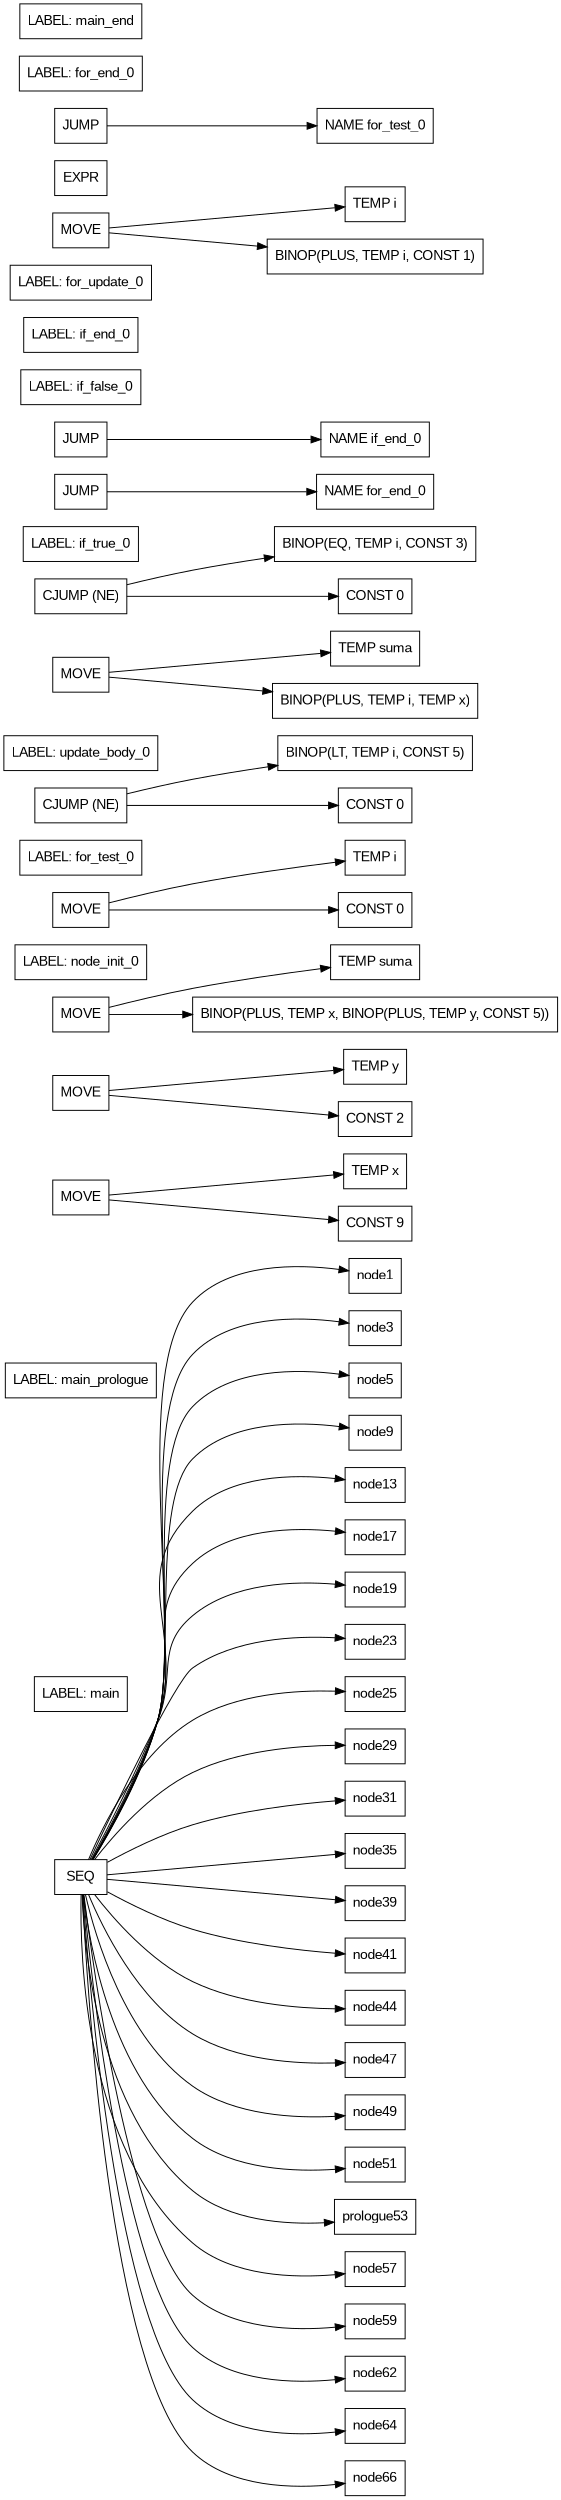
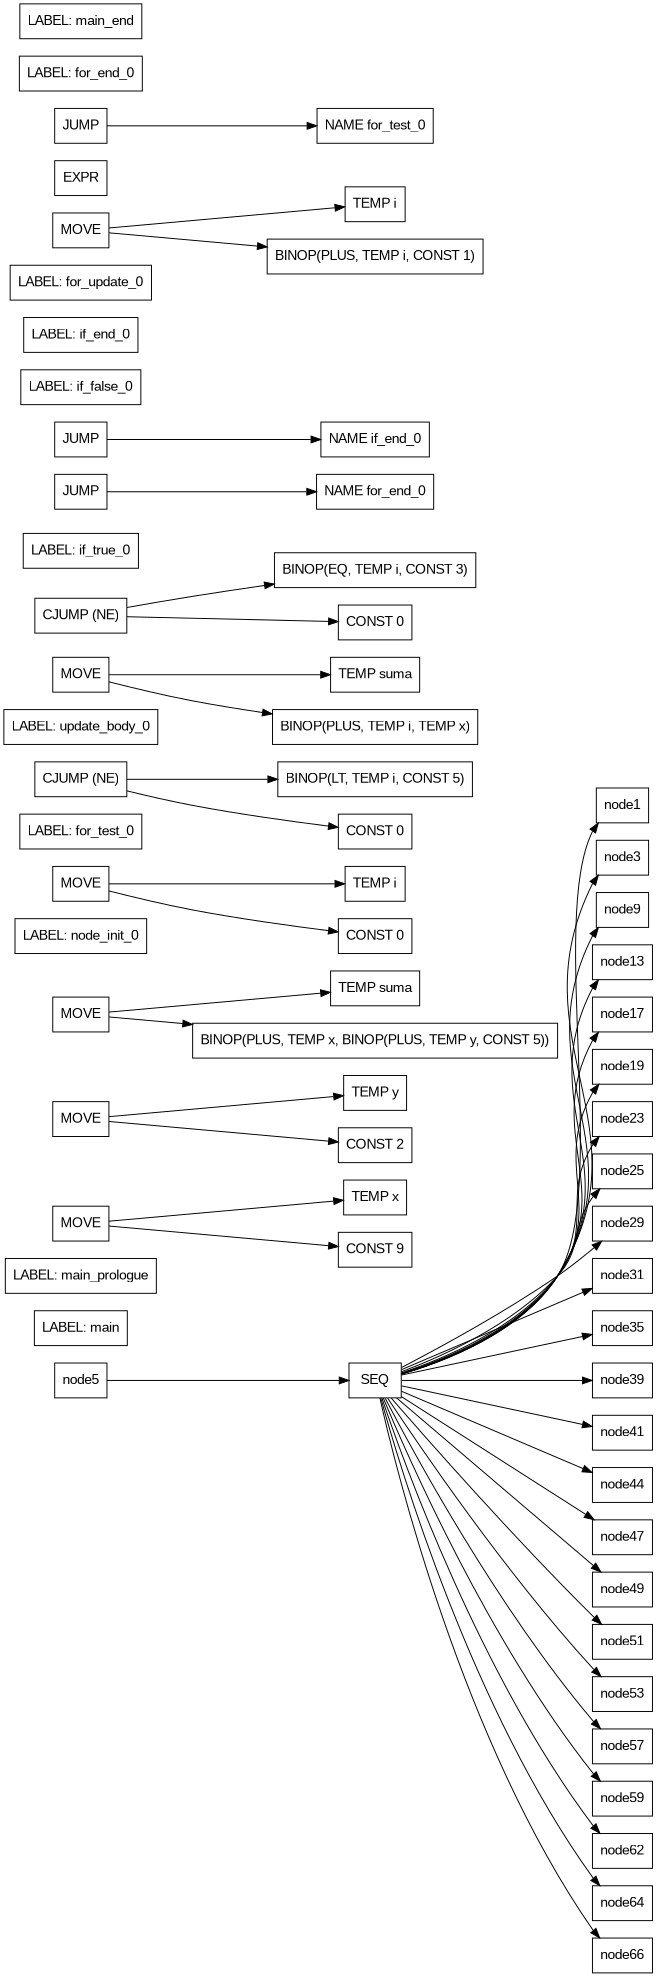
(170, 1466) -> (223, 1380)
(375, 2217) -> (622, 1694)
